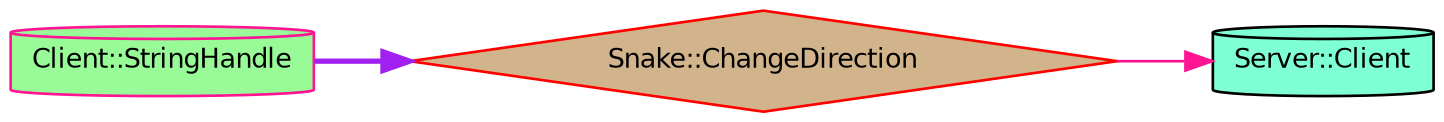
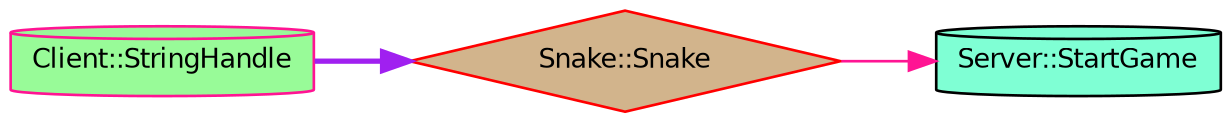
(763, 61) -> (625, 61)
(1323, 61) -> (1079, 61)
